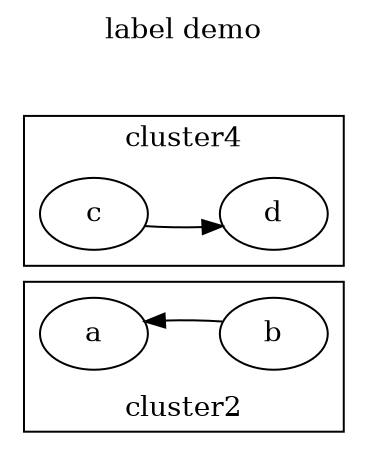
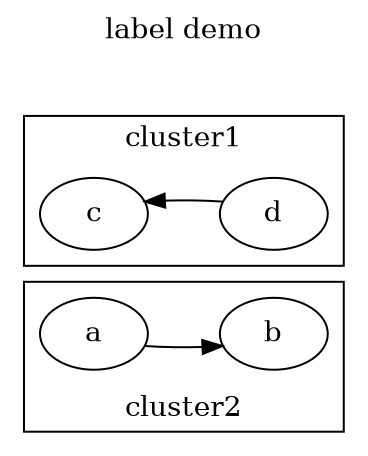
(184, 139) -> (184, 139)
(174, 227) -> (194, 200)
(194, 320) -> (174, 347)
